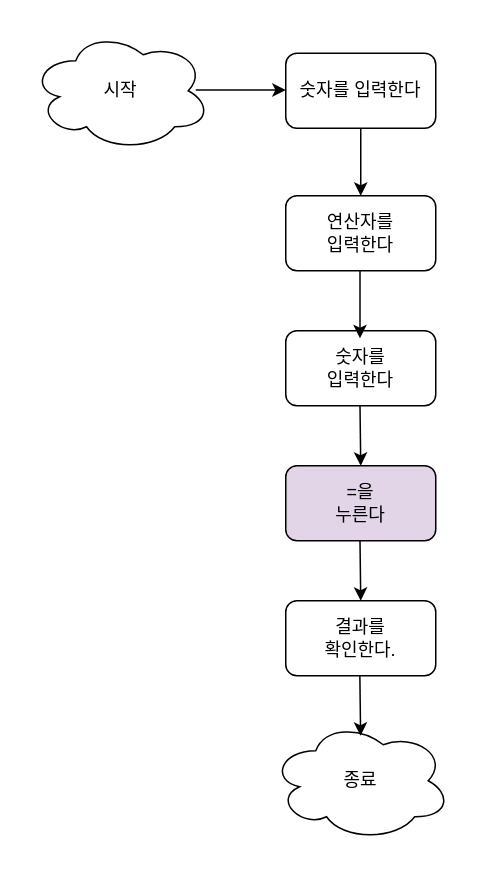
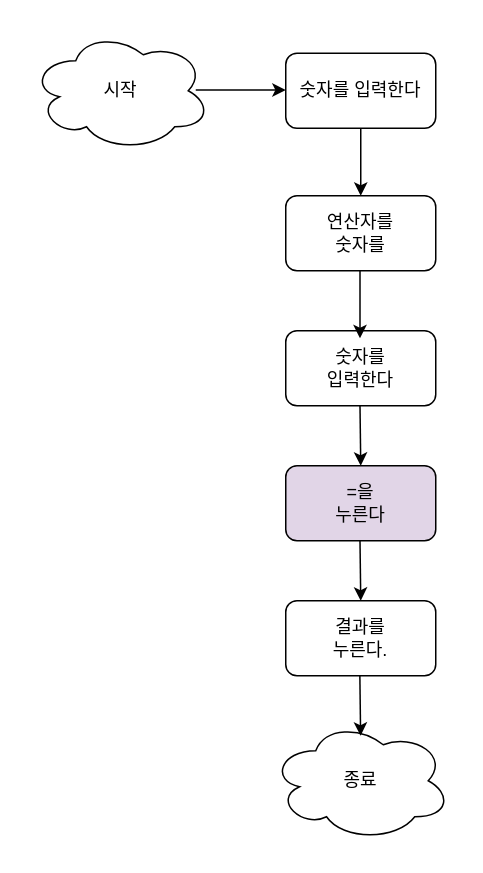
(361, 233) -> (361, 233)
(361, 638) -> (361, 638)
